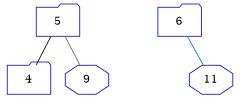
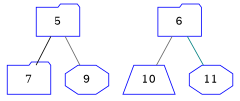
(29, 80) -> (29, 80)
none -> (149, 80)
